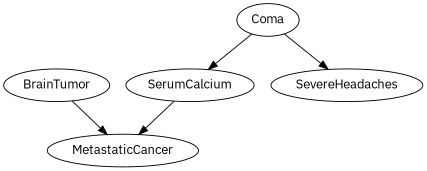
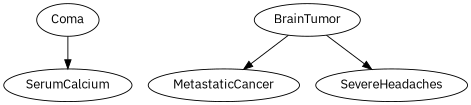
(303, 49) -> (345, 50)
(160, 115) -> none
